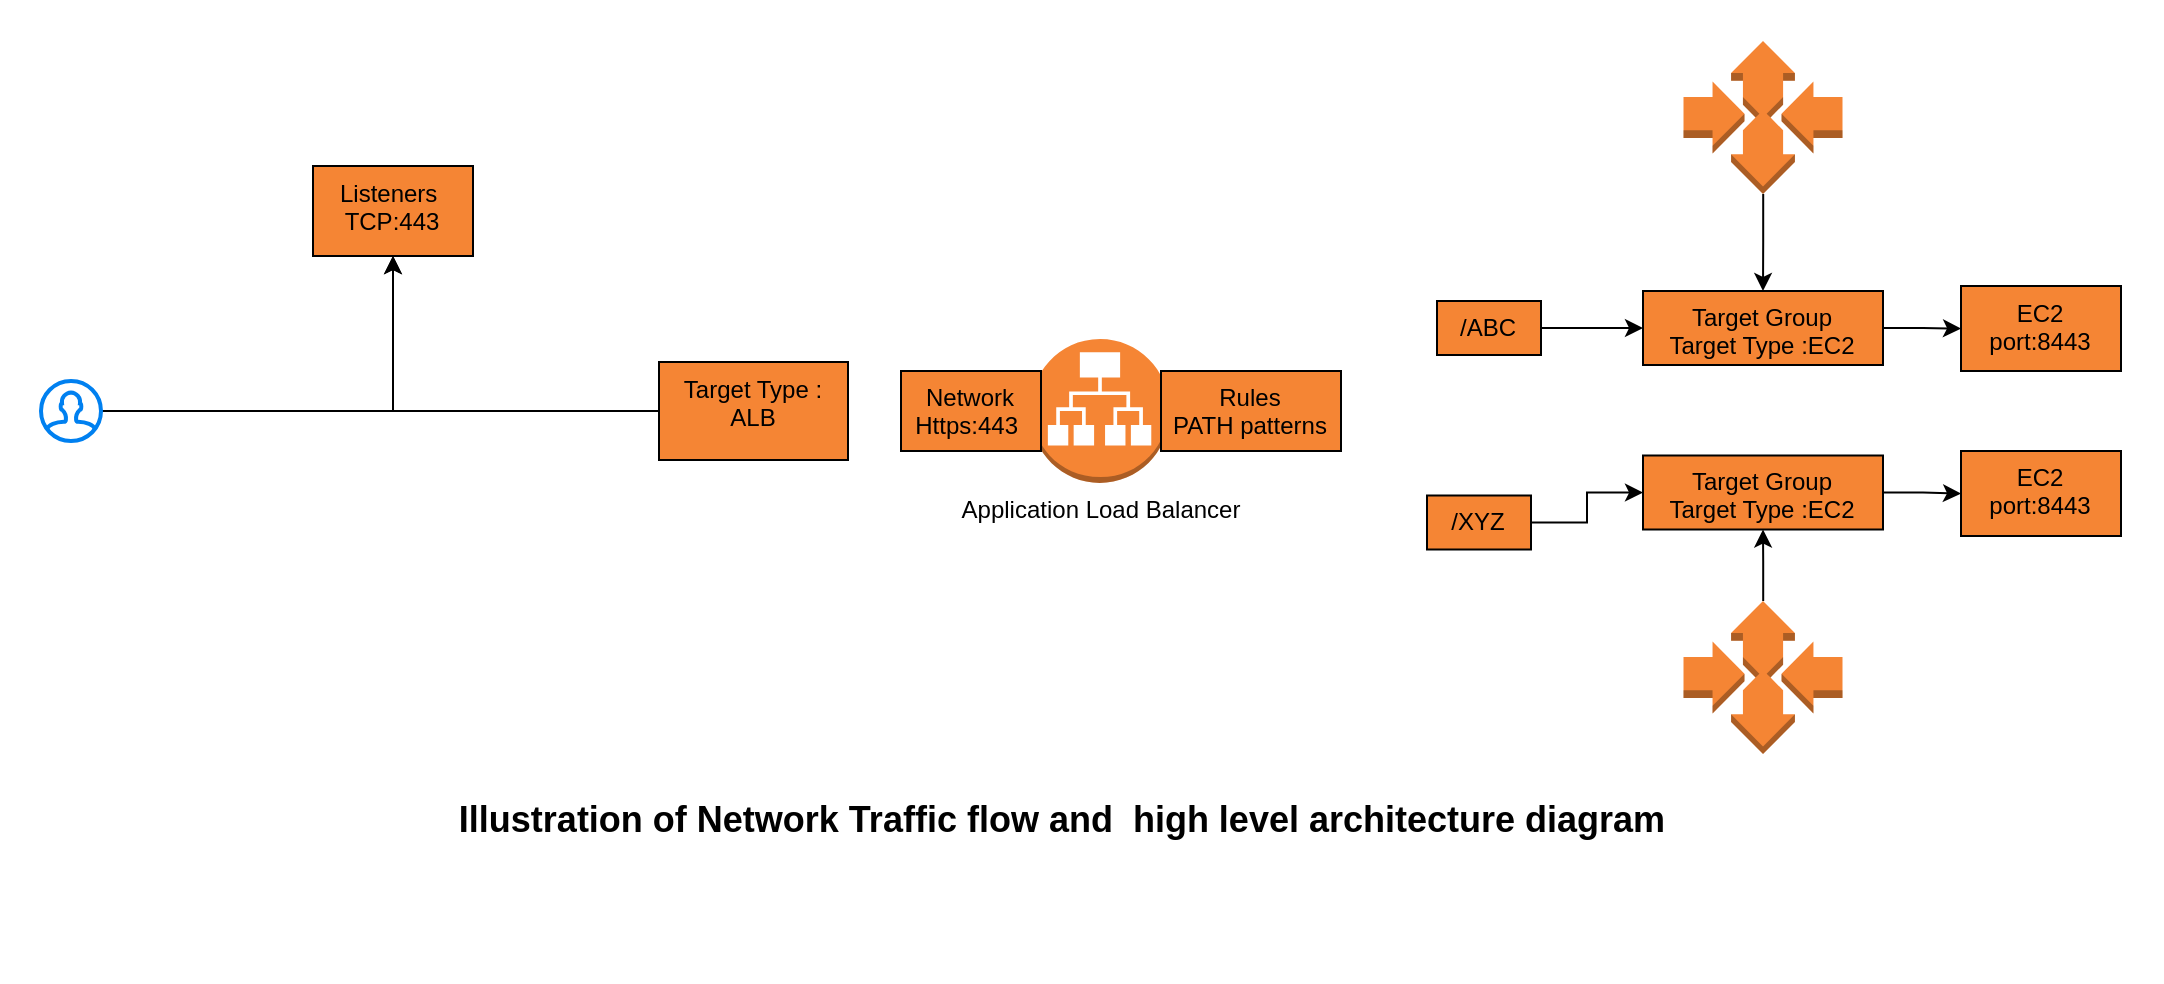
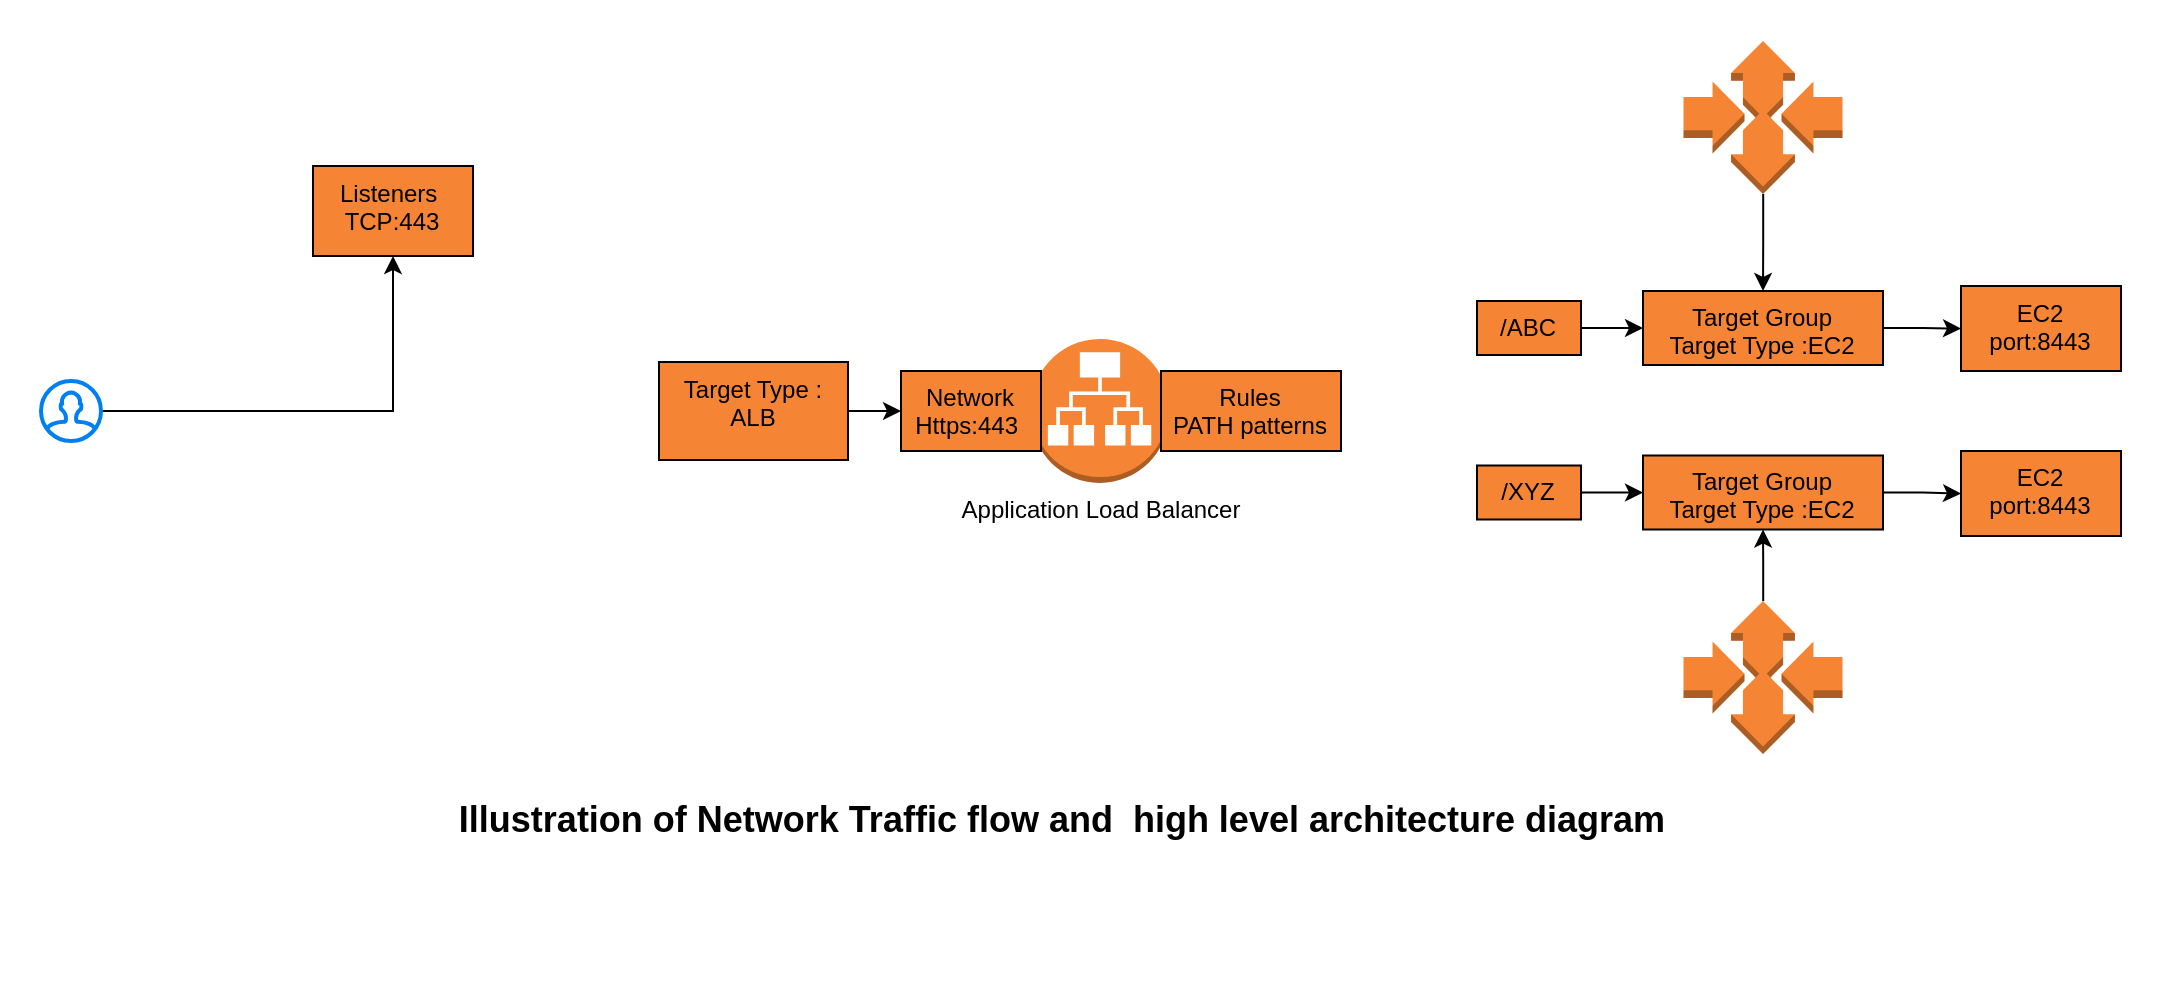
(1489, 328) -> (1529, 328)
(528, 411) -> (881, 411)
(1479, 523) -> (1529, 493)
